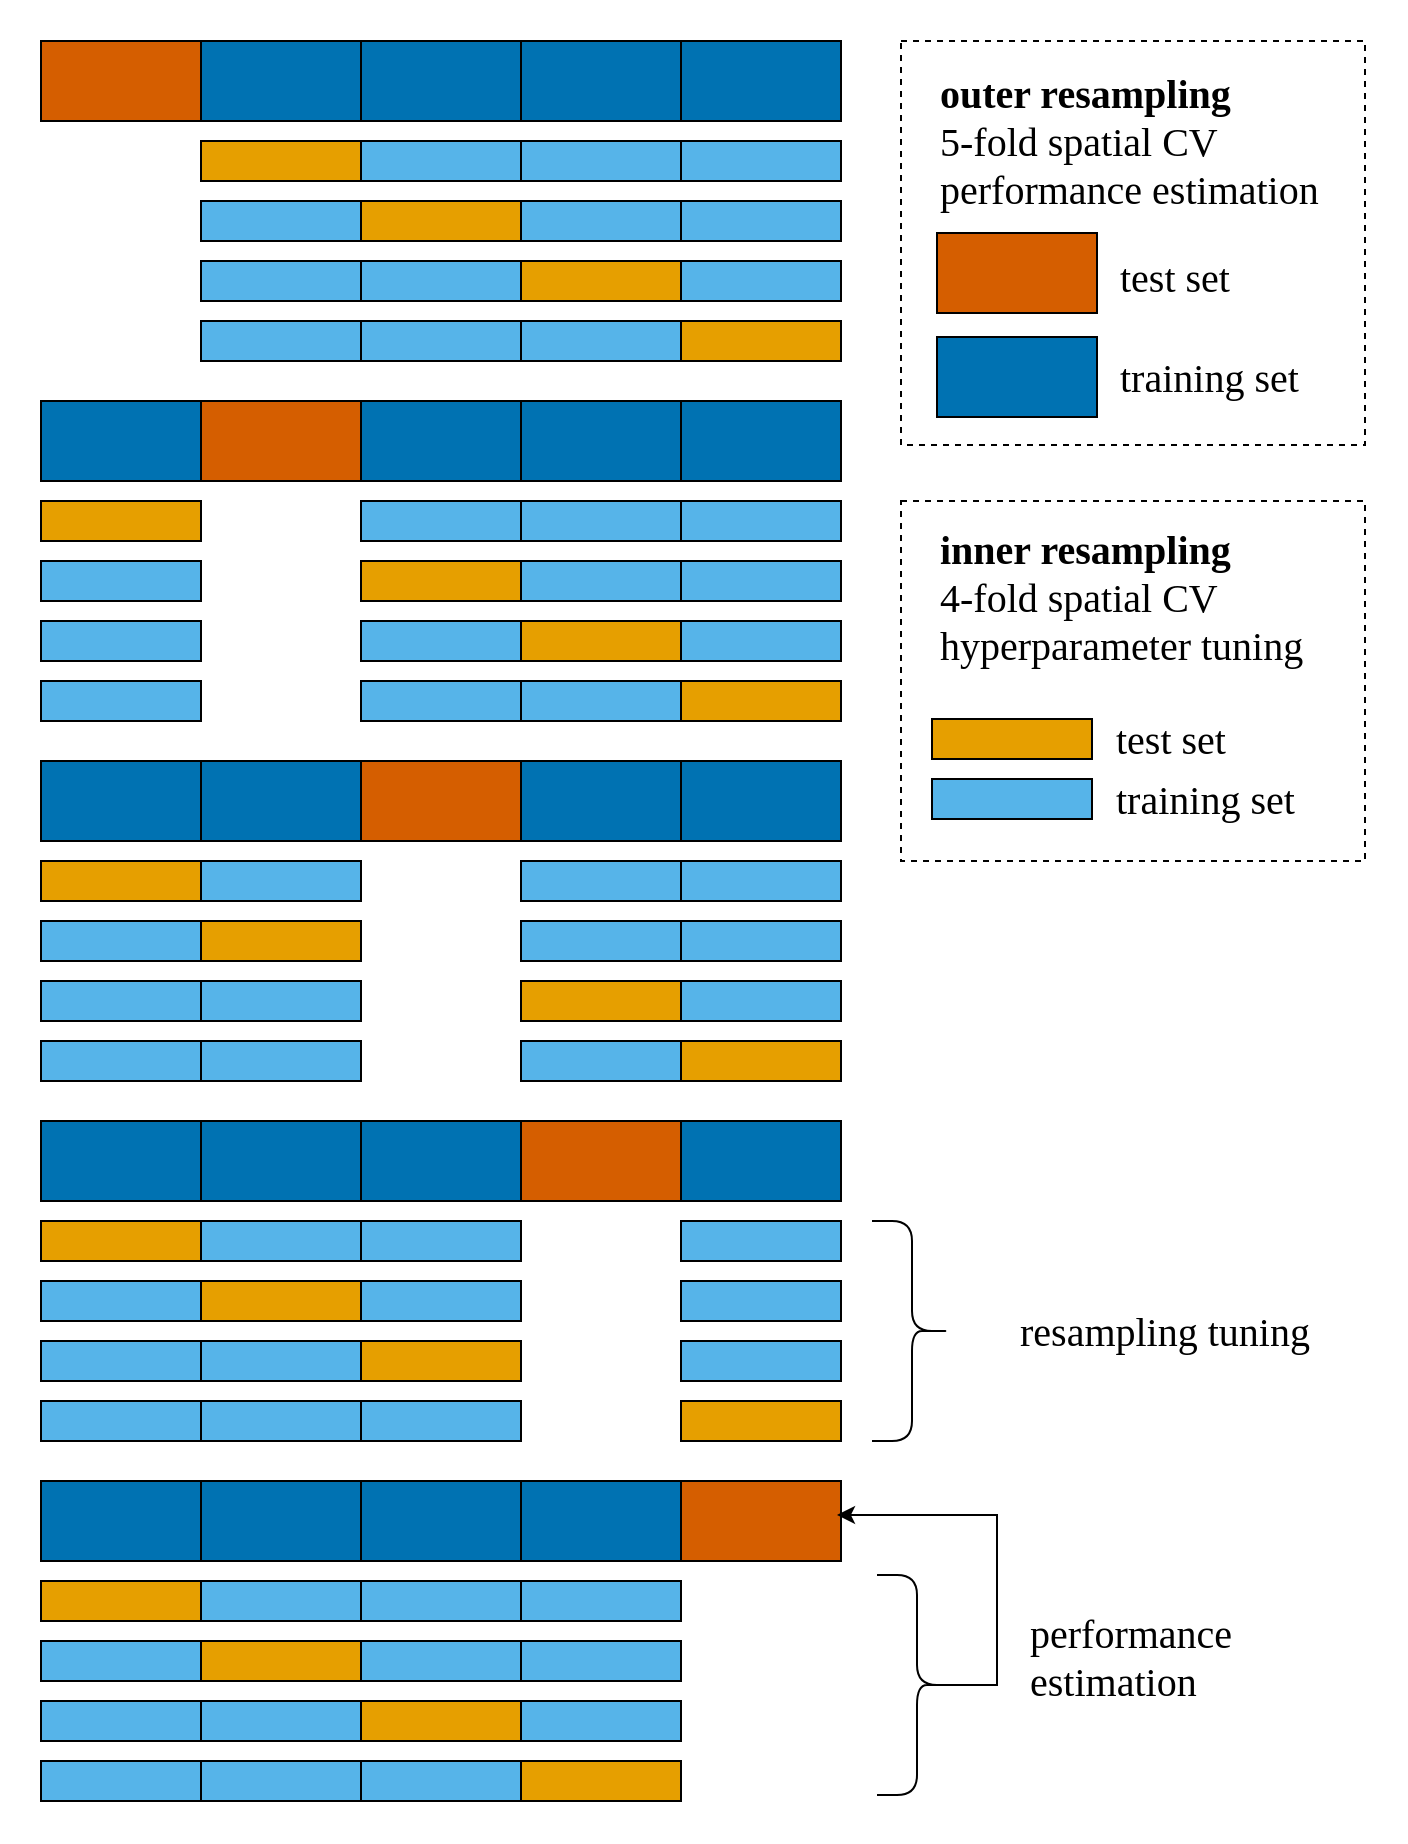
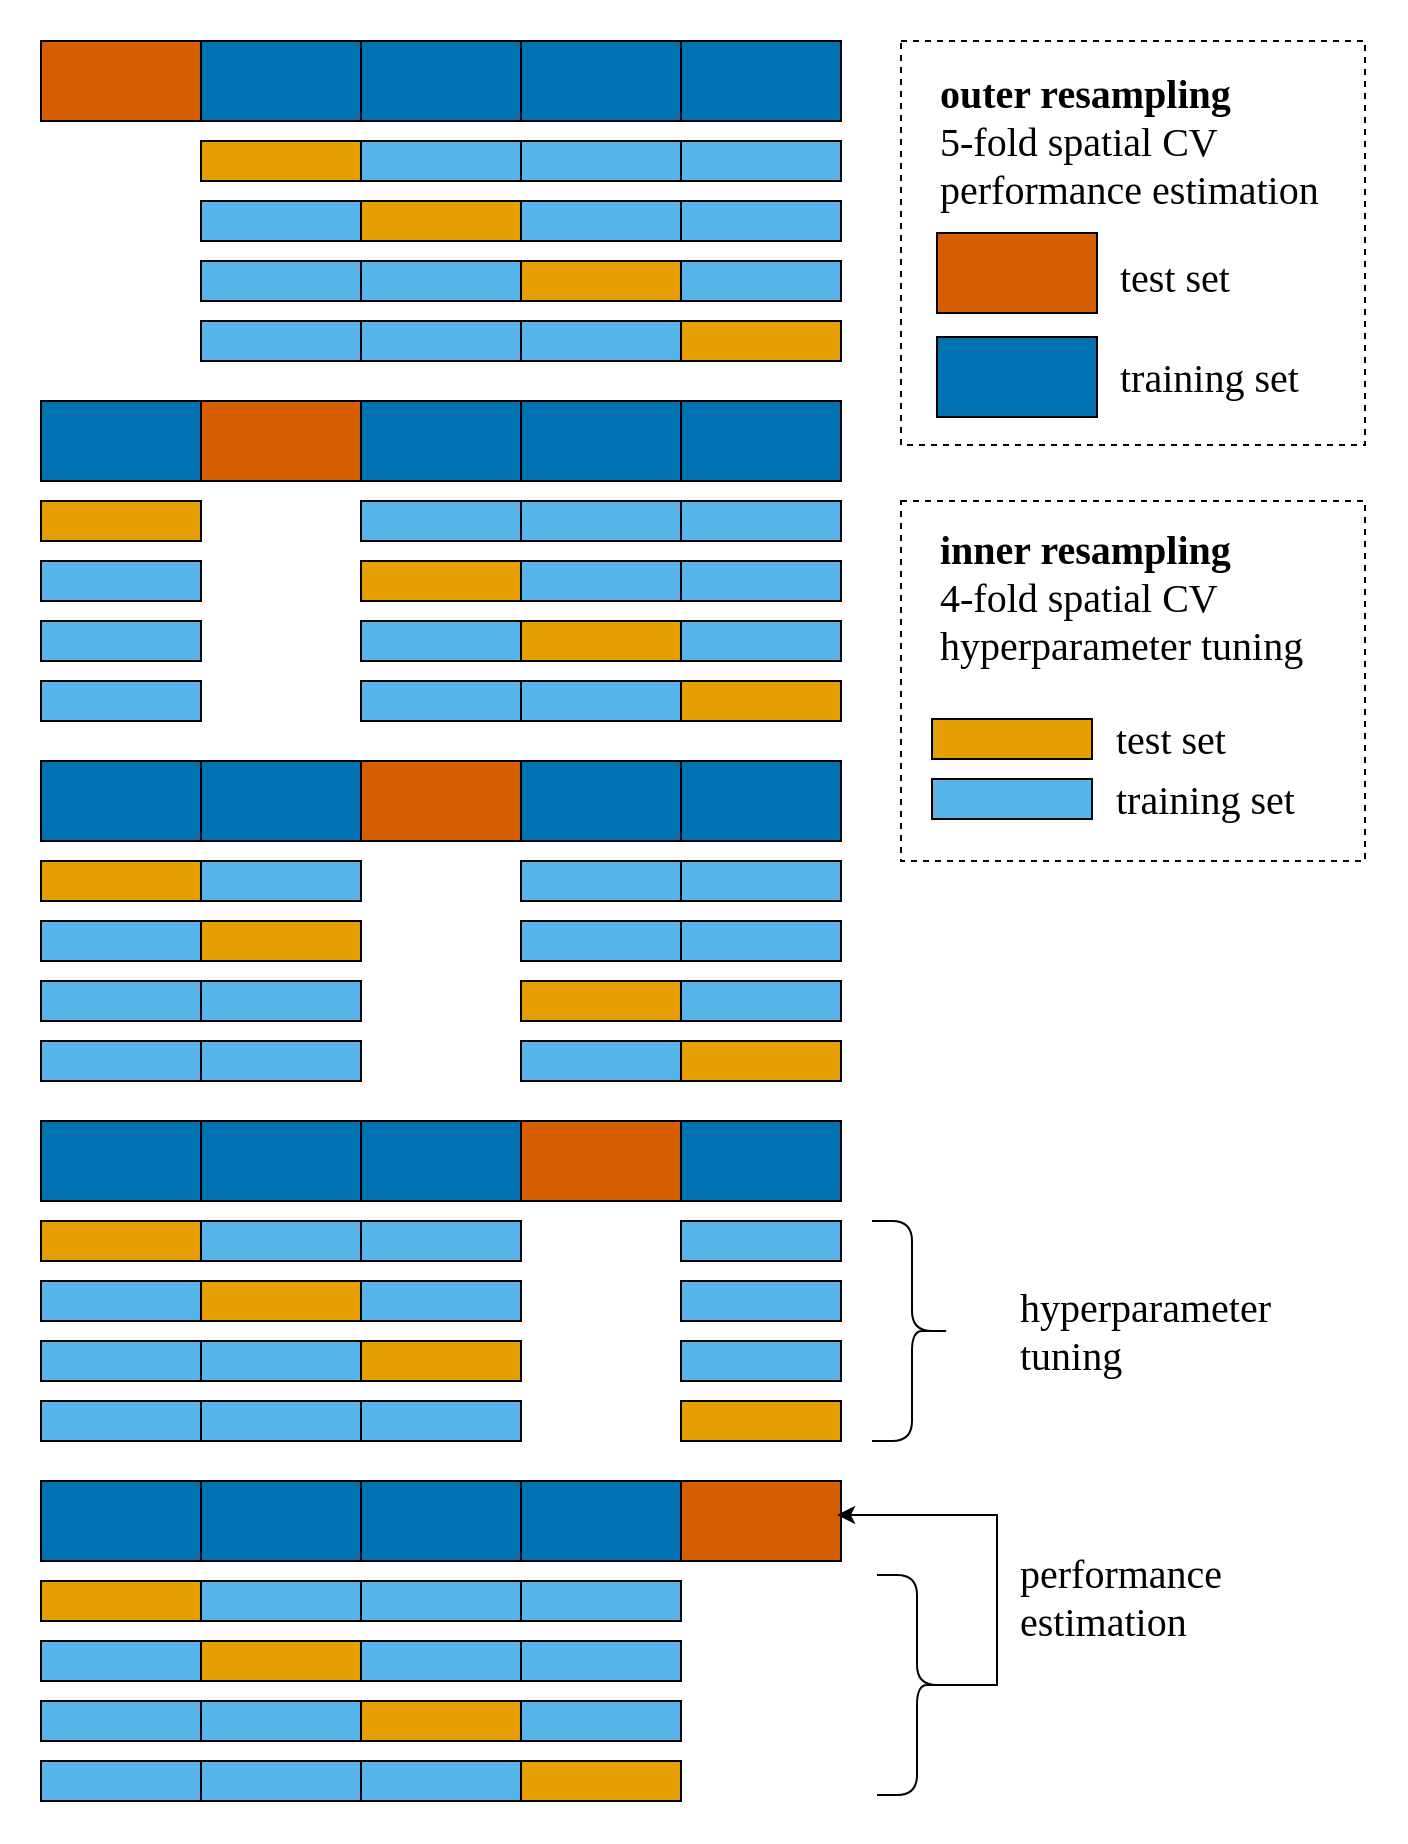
(1169, 1331) -> (1169, 1331)
(1177, 1657) -> (1167, 1597)
